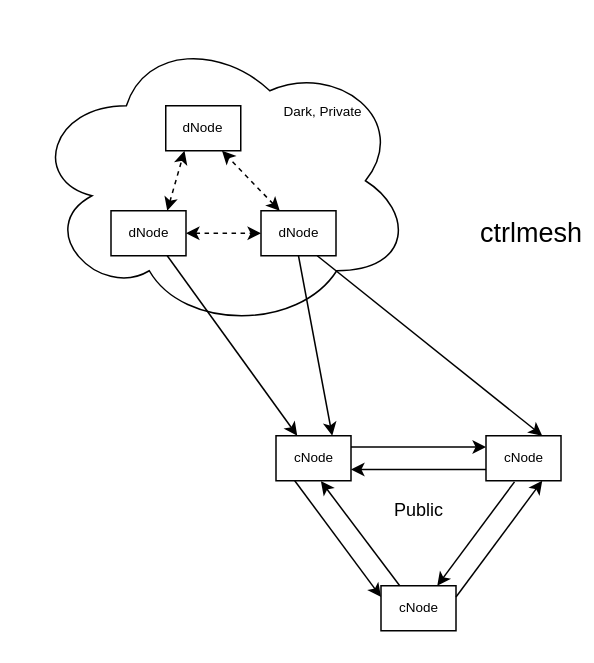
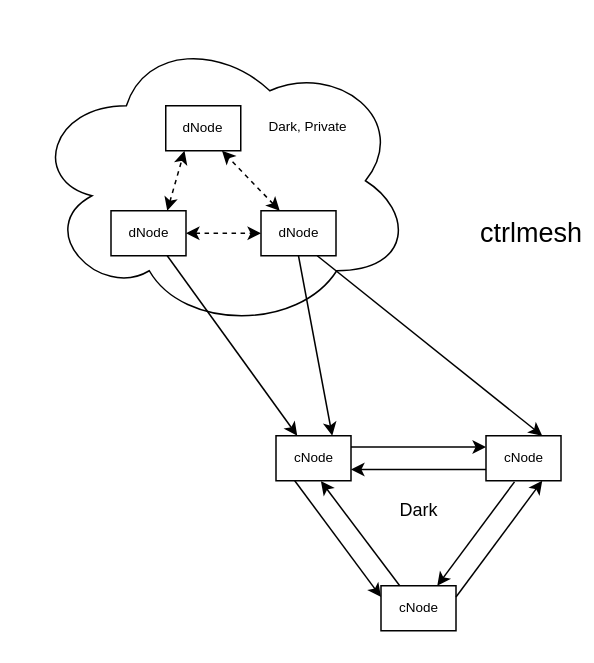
(323, 112) -> (308, 127)
(419, 511) -> (419, 511)
